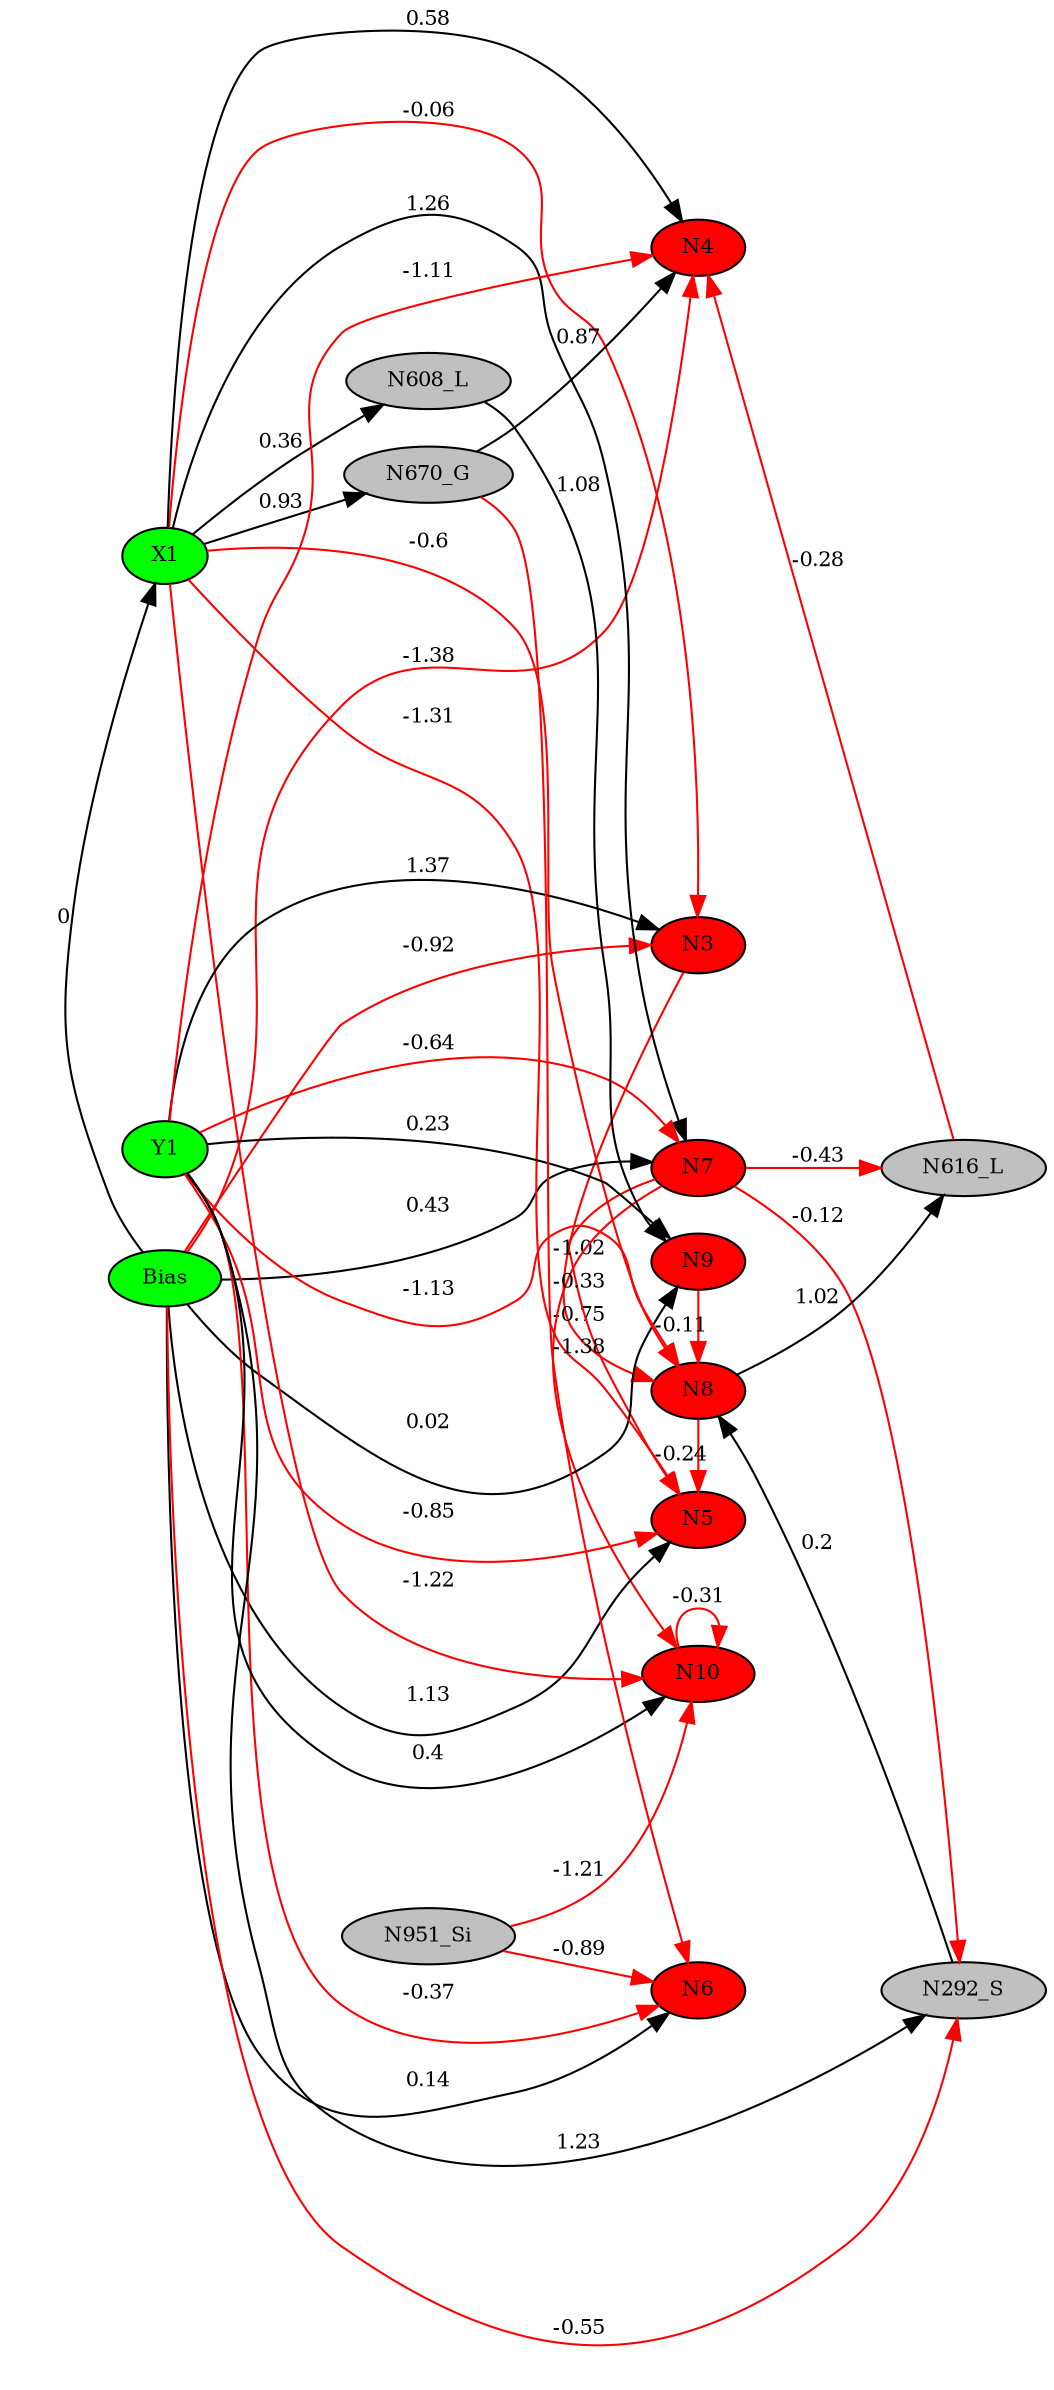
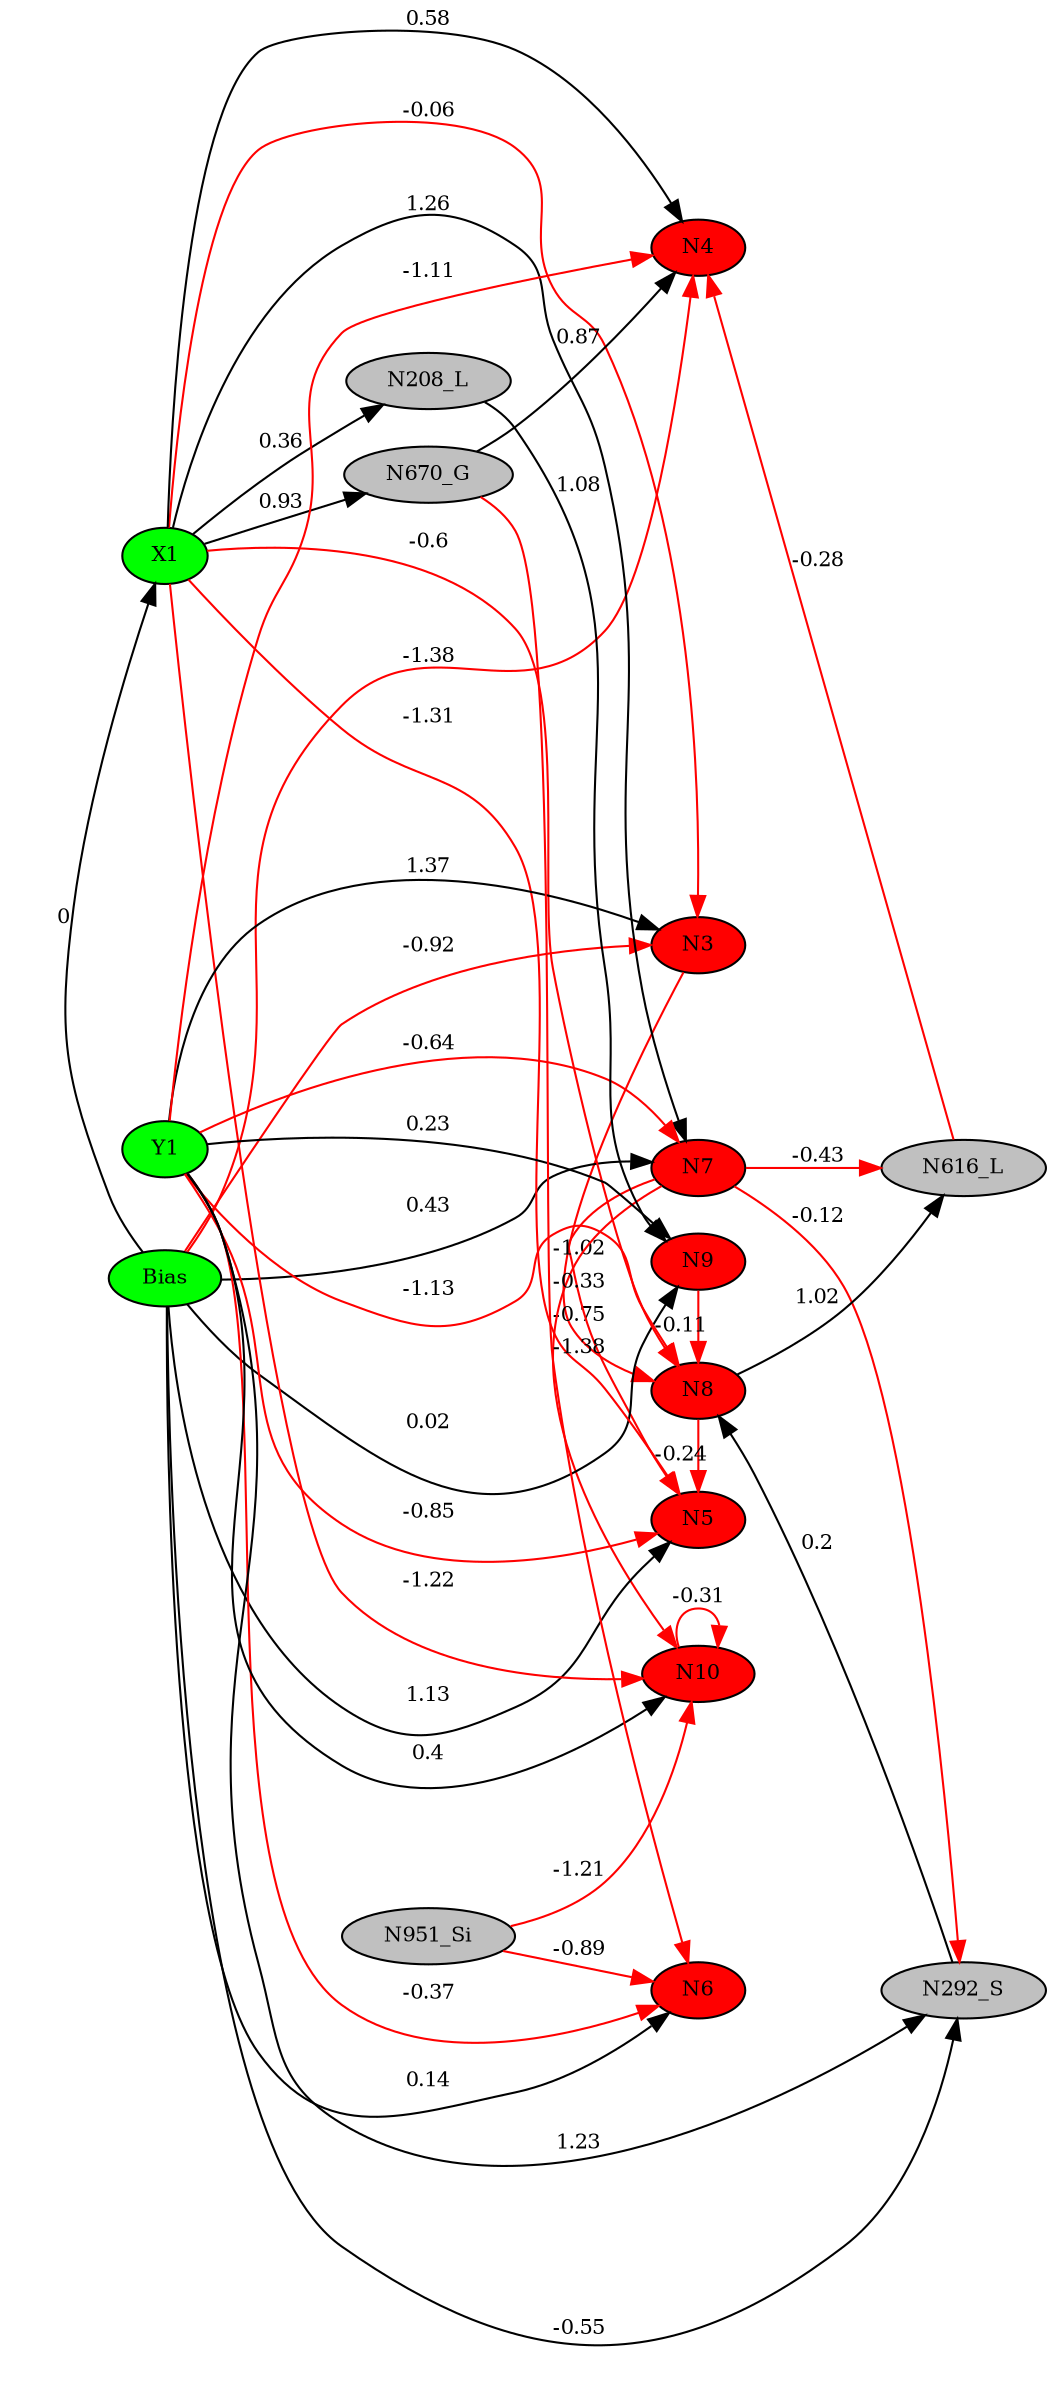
(429, 381) -> (429, 381)
(286, 2173) -> (286, 2173)
